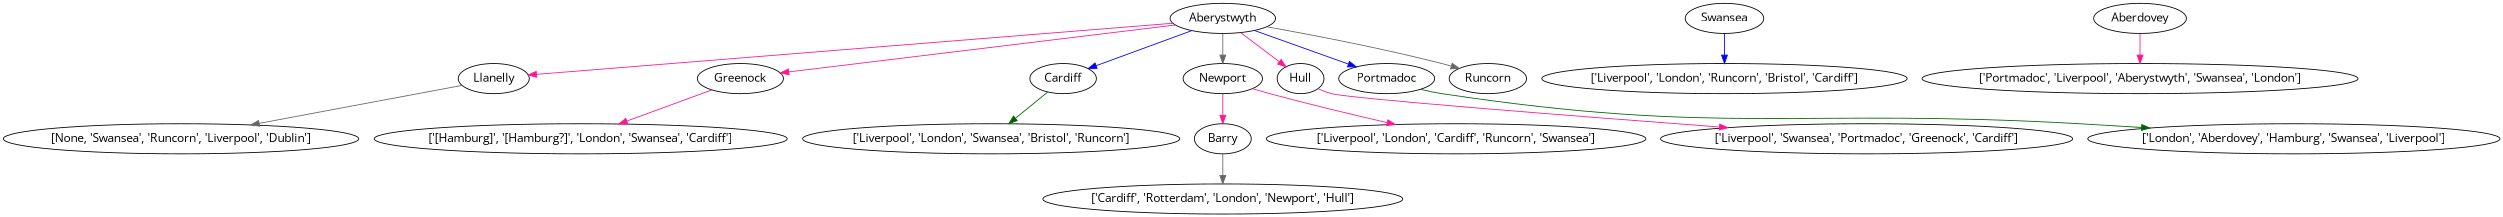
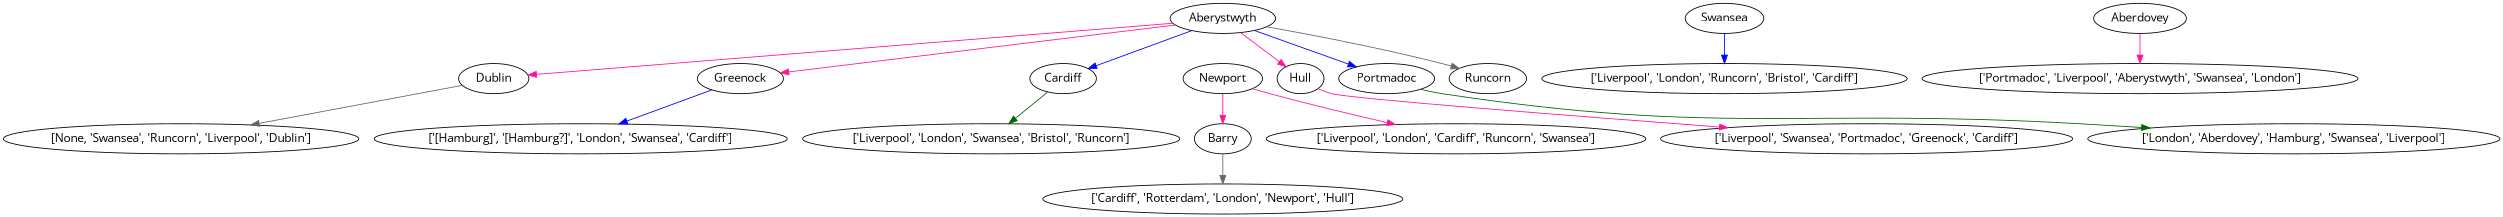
(1223, 44) -> none
(494, 79) -> (494, 79)
(669, 105) -> (669, 105)
